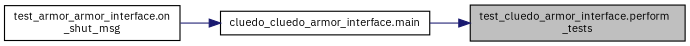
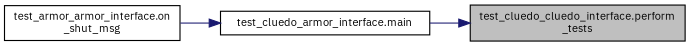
(325, 23) -> (325, 23)
(578, 23) -> (578, 23)
